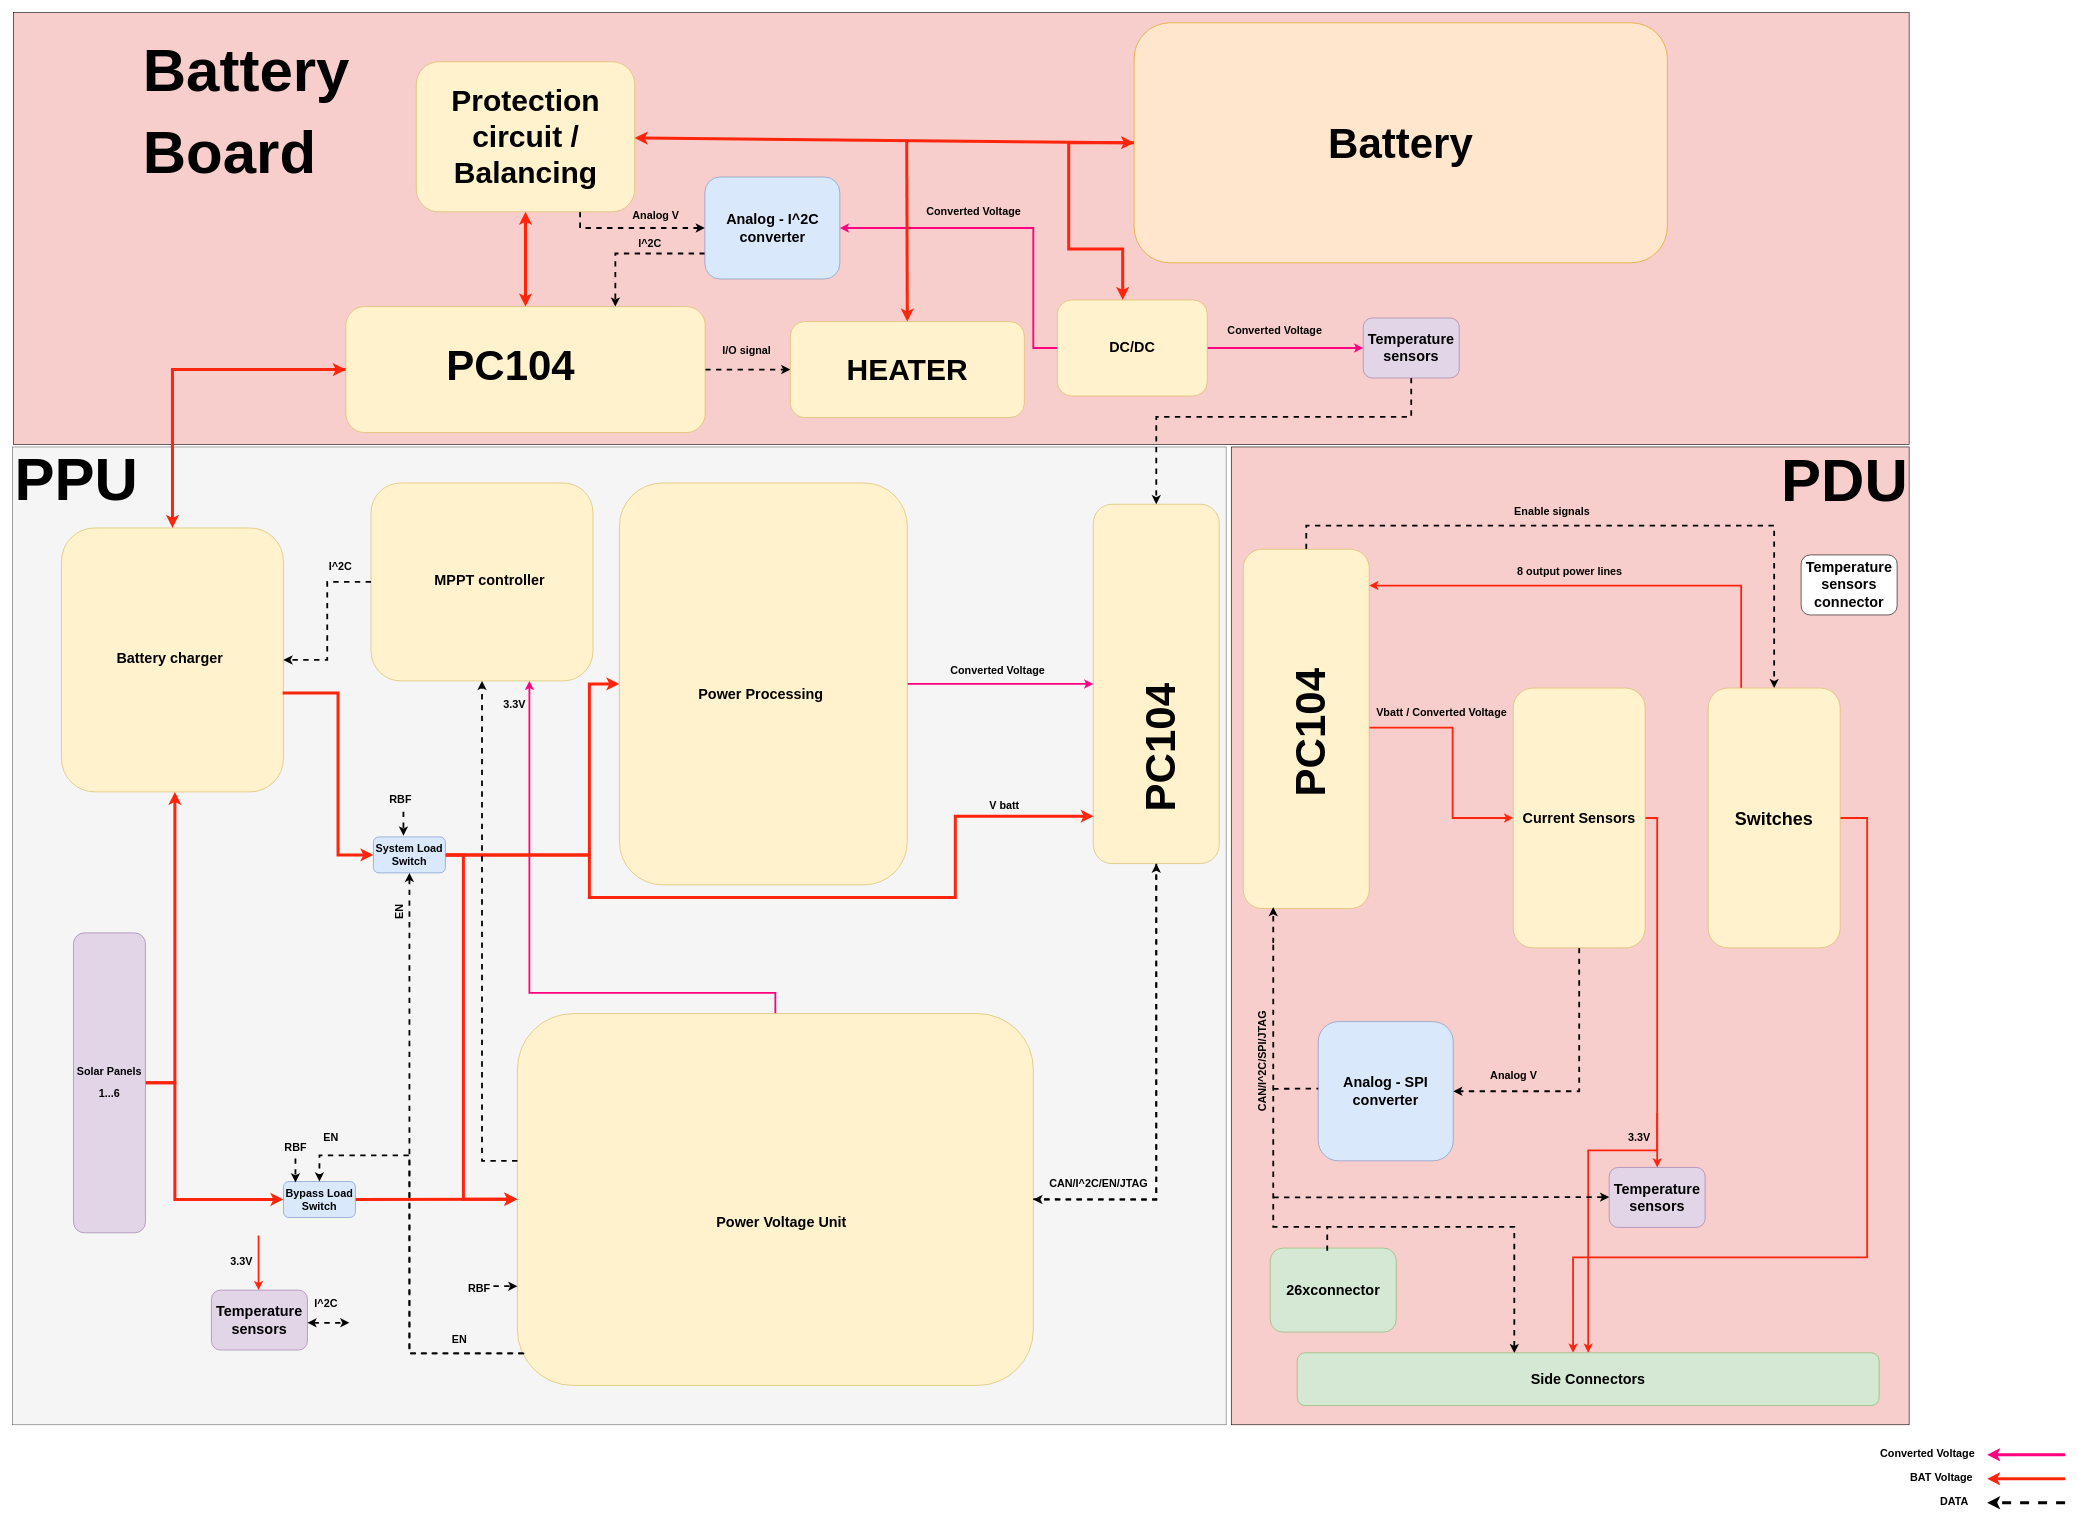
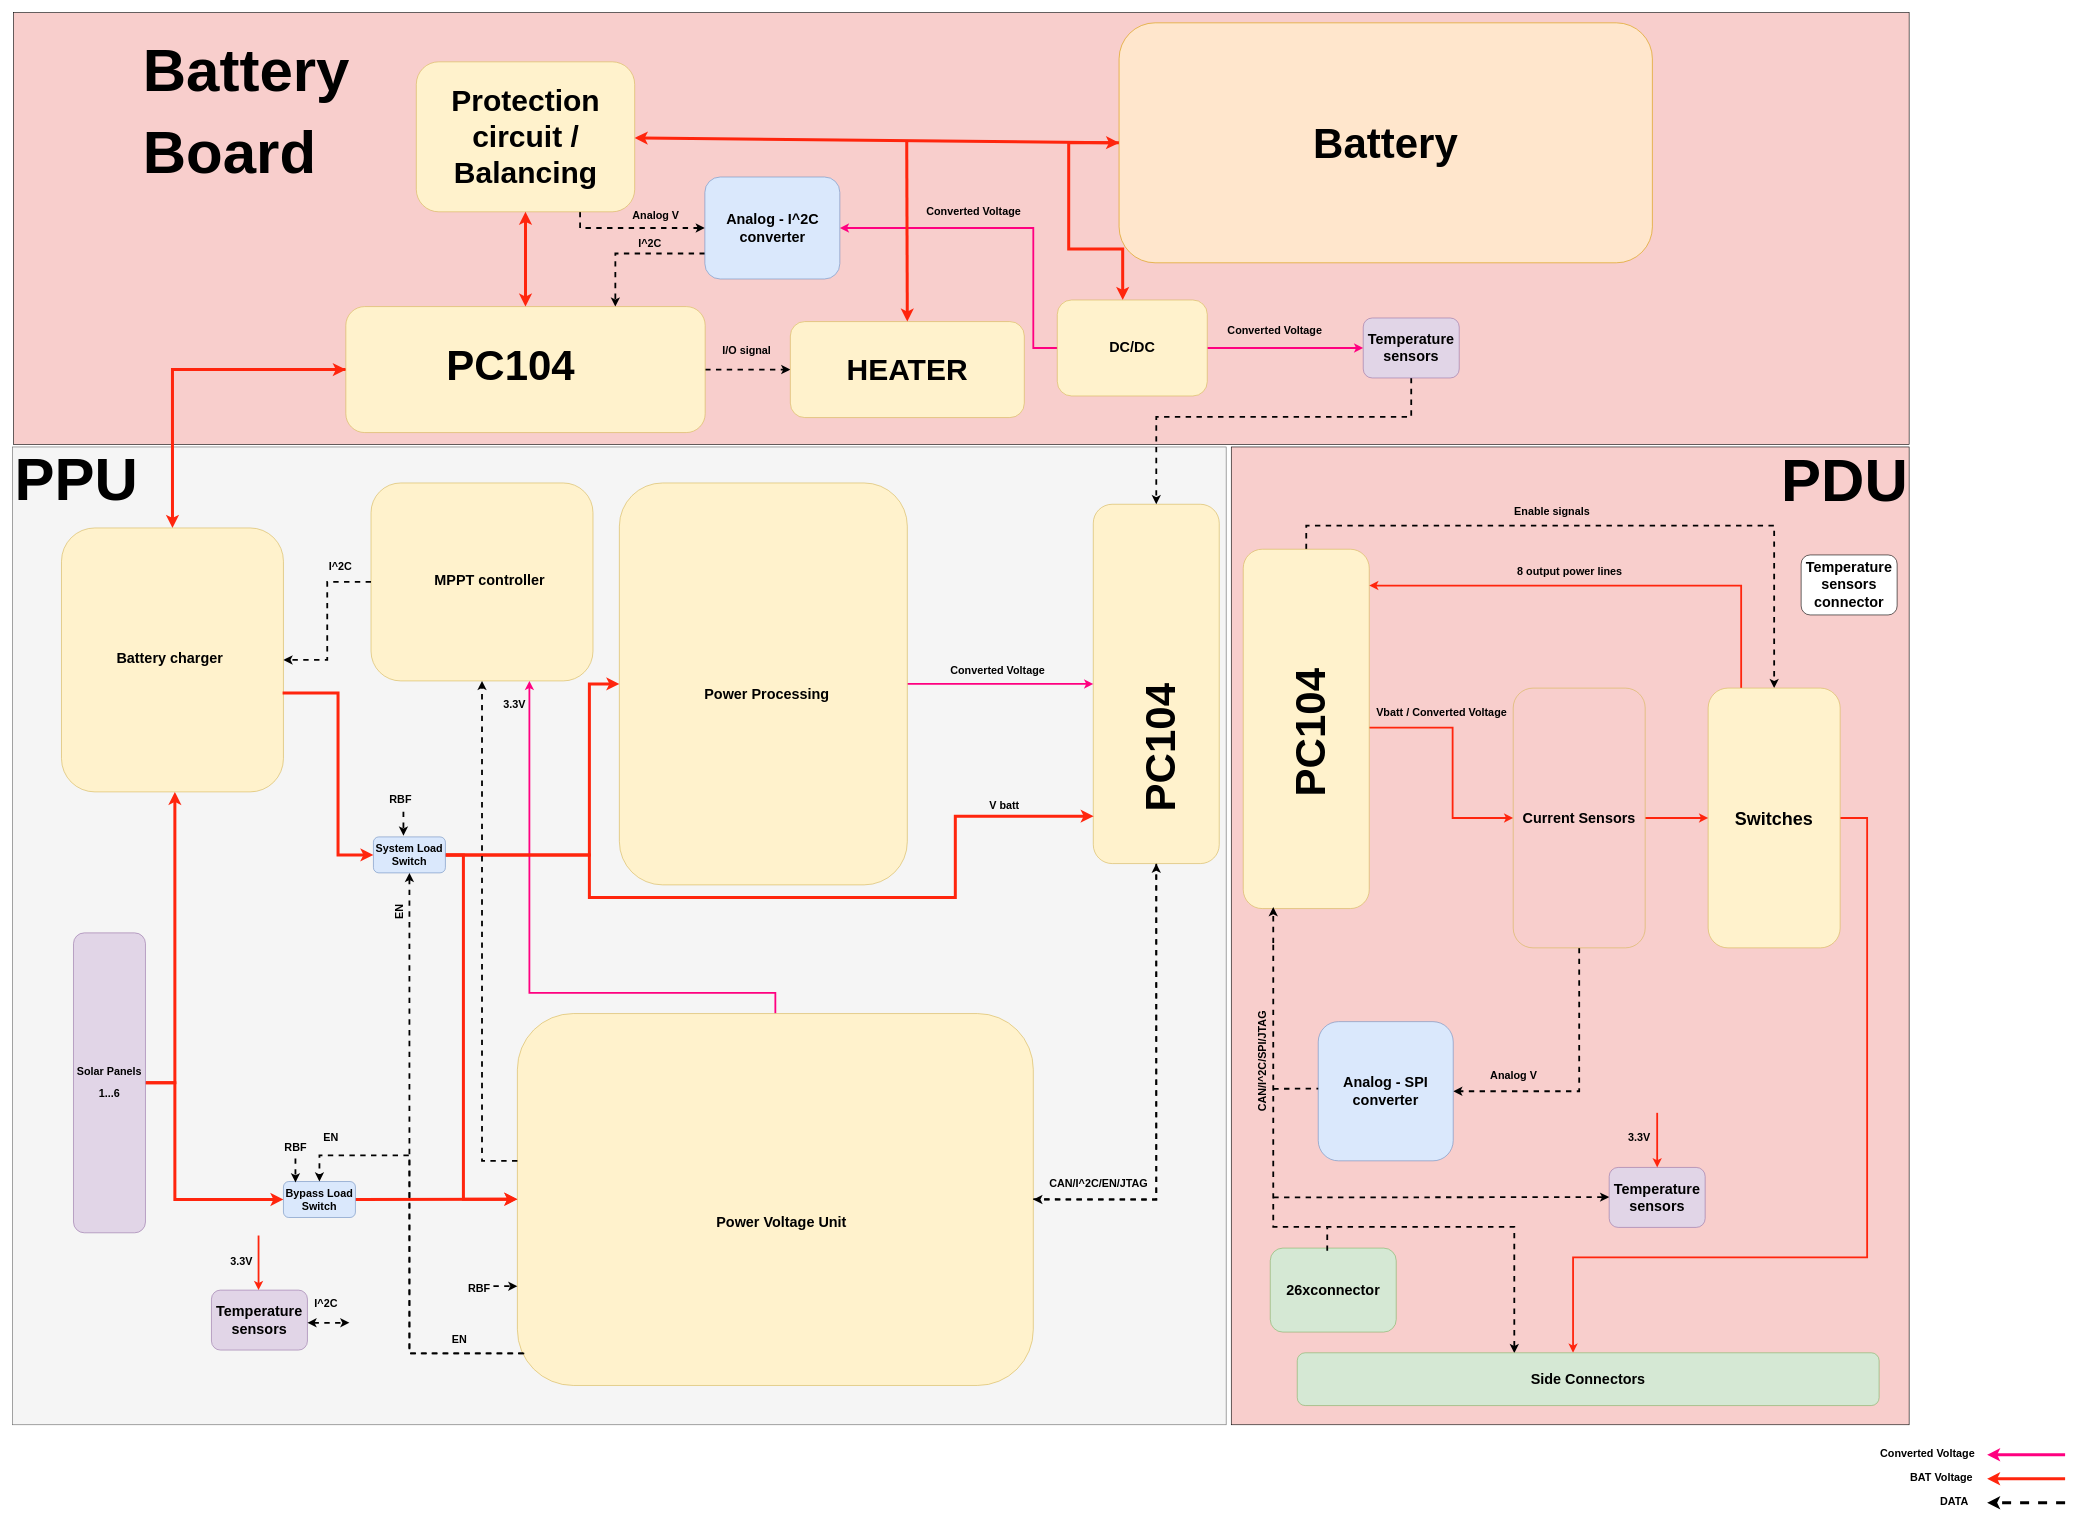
(1401, 143) -> (1386, 143)
(764, 690) -> (770, 690)
(1580, 818) -> (1580, 818)
(1658, 962) -> (1678, 818)
